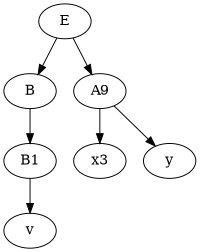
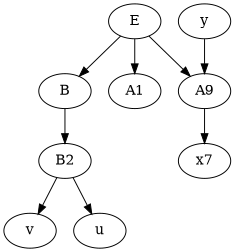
none -> (135, 91)
(131, 123) -> (205, 51)
(30, 161) -> (65, 161)
(100, 161) -> (205, 161)
none -> (100, 231)
